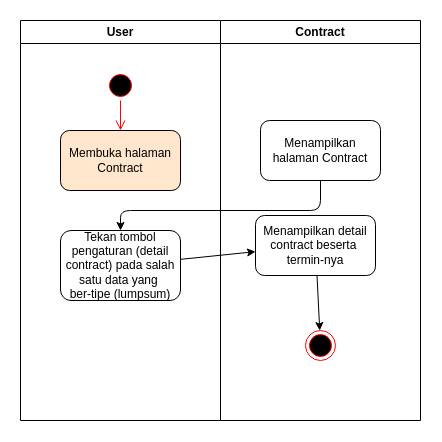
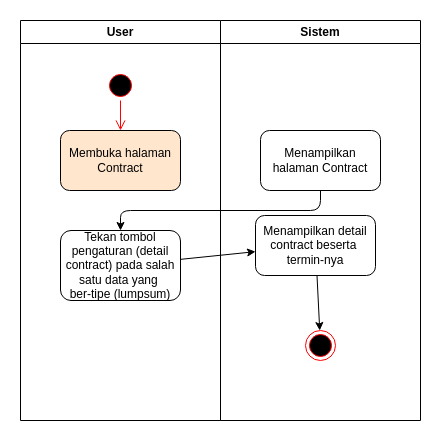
(321, 33) -> (321, 33)
(321, 151) -> (321, 161)
